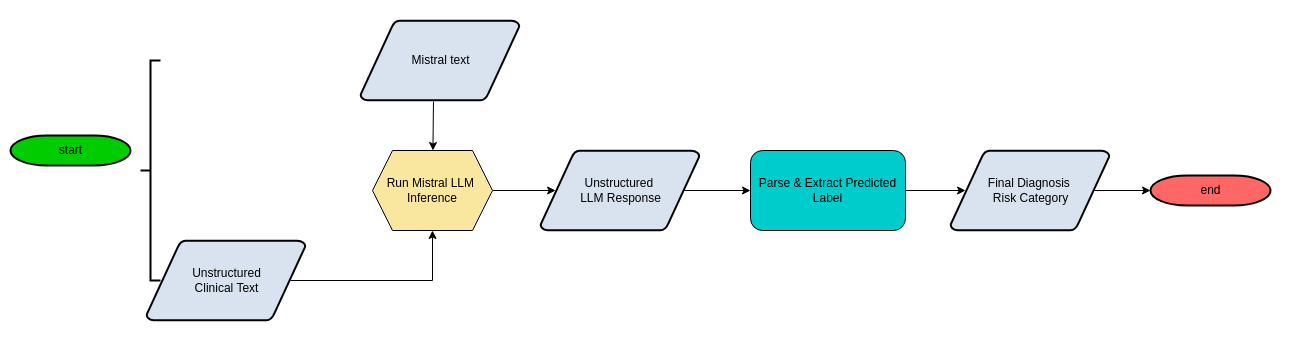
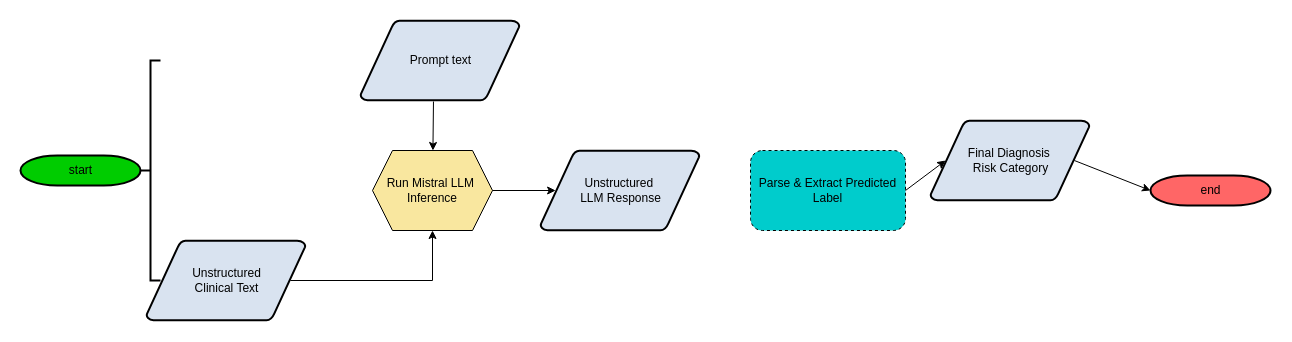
(441, 61) -> (441, 61)
(71, 151) -> (81, 171)
(714, 191) -> none
(828, 191) -> (828, 191)
(1030, 191) -> (1010, 161)
